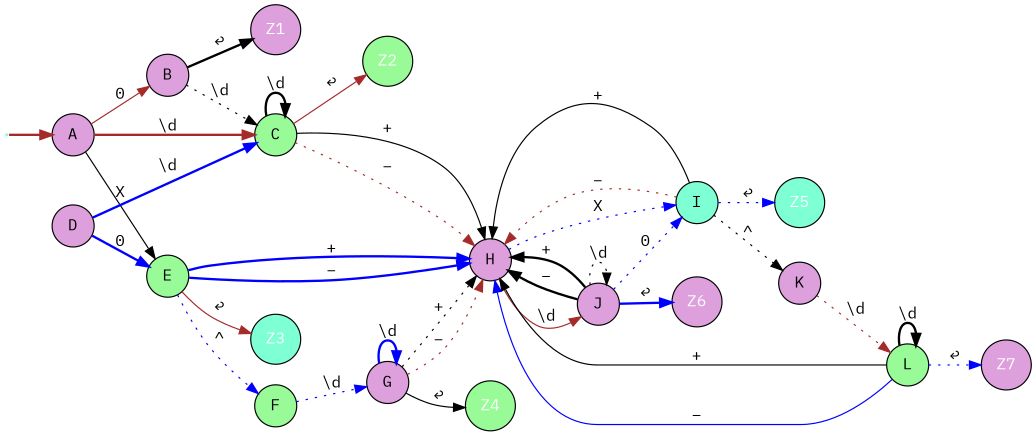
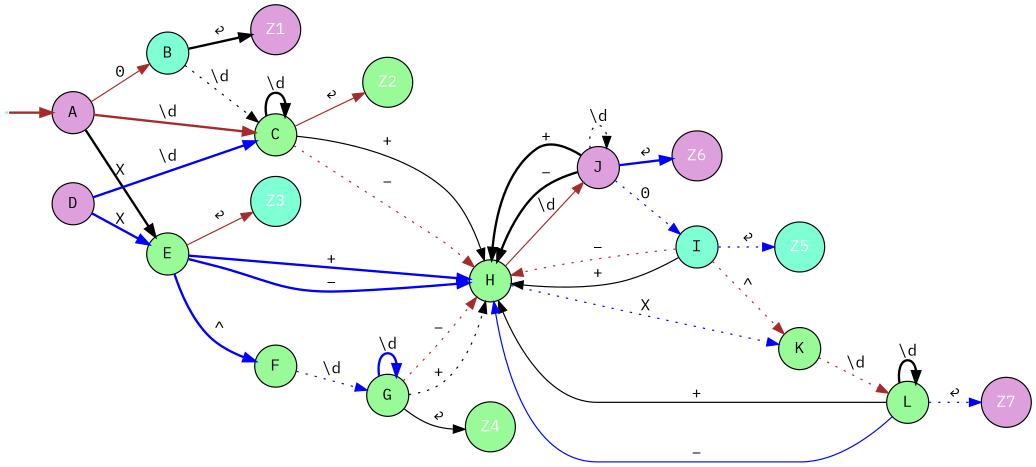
(168, 75) -> (168, 53)
(115, 198) -> (117, 178)
(585, 222) -> (639, 314)
(744, 239) -> (744, 294)
(120, 242) -> (120, 220)
(490, 260) -> (490, 281)
(800, 283) -> (800, 349)
(208, 345) -> (199, 325)
(388, 382) -> (388, 395)
